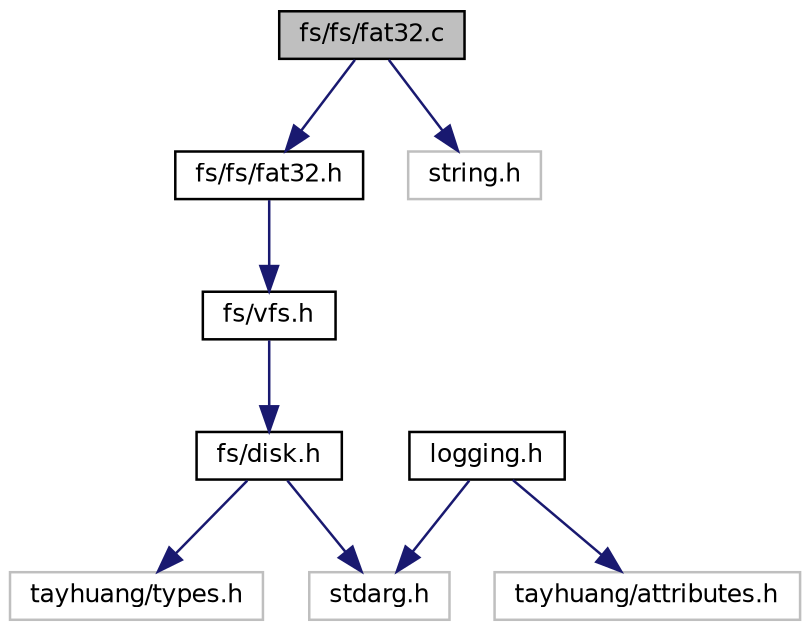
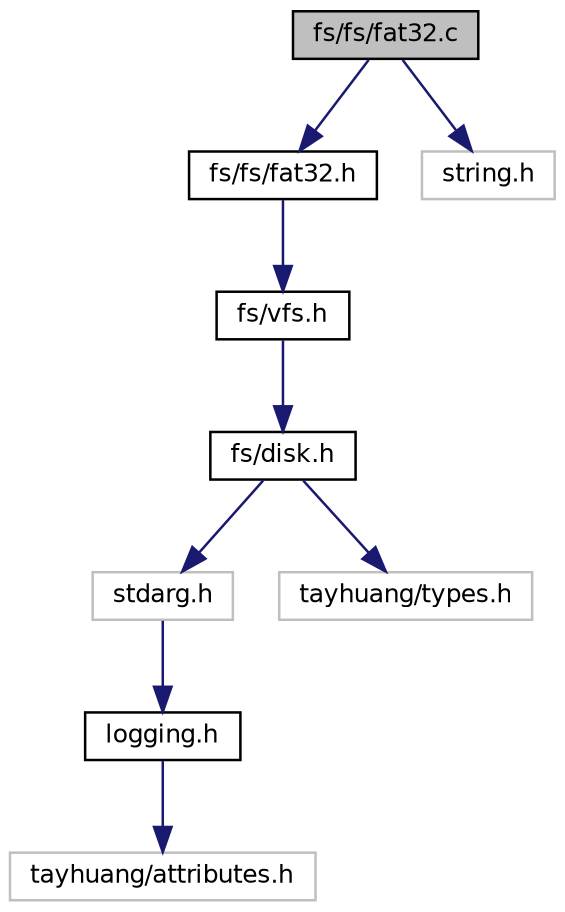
(441, 516) -> (163, 654)
